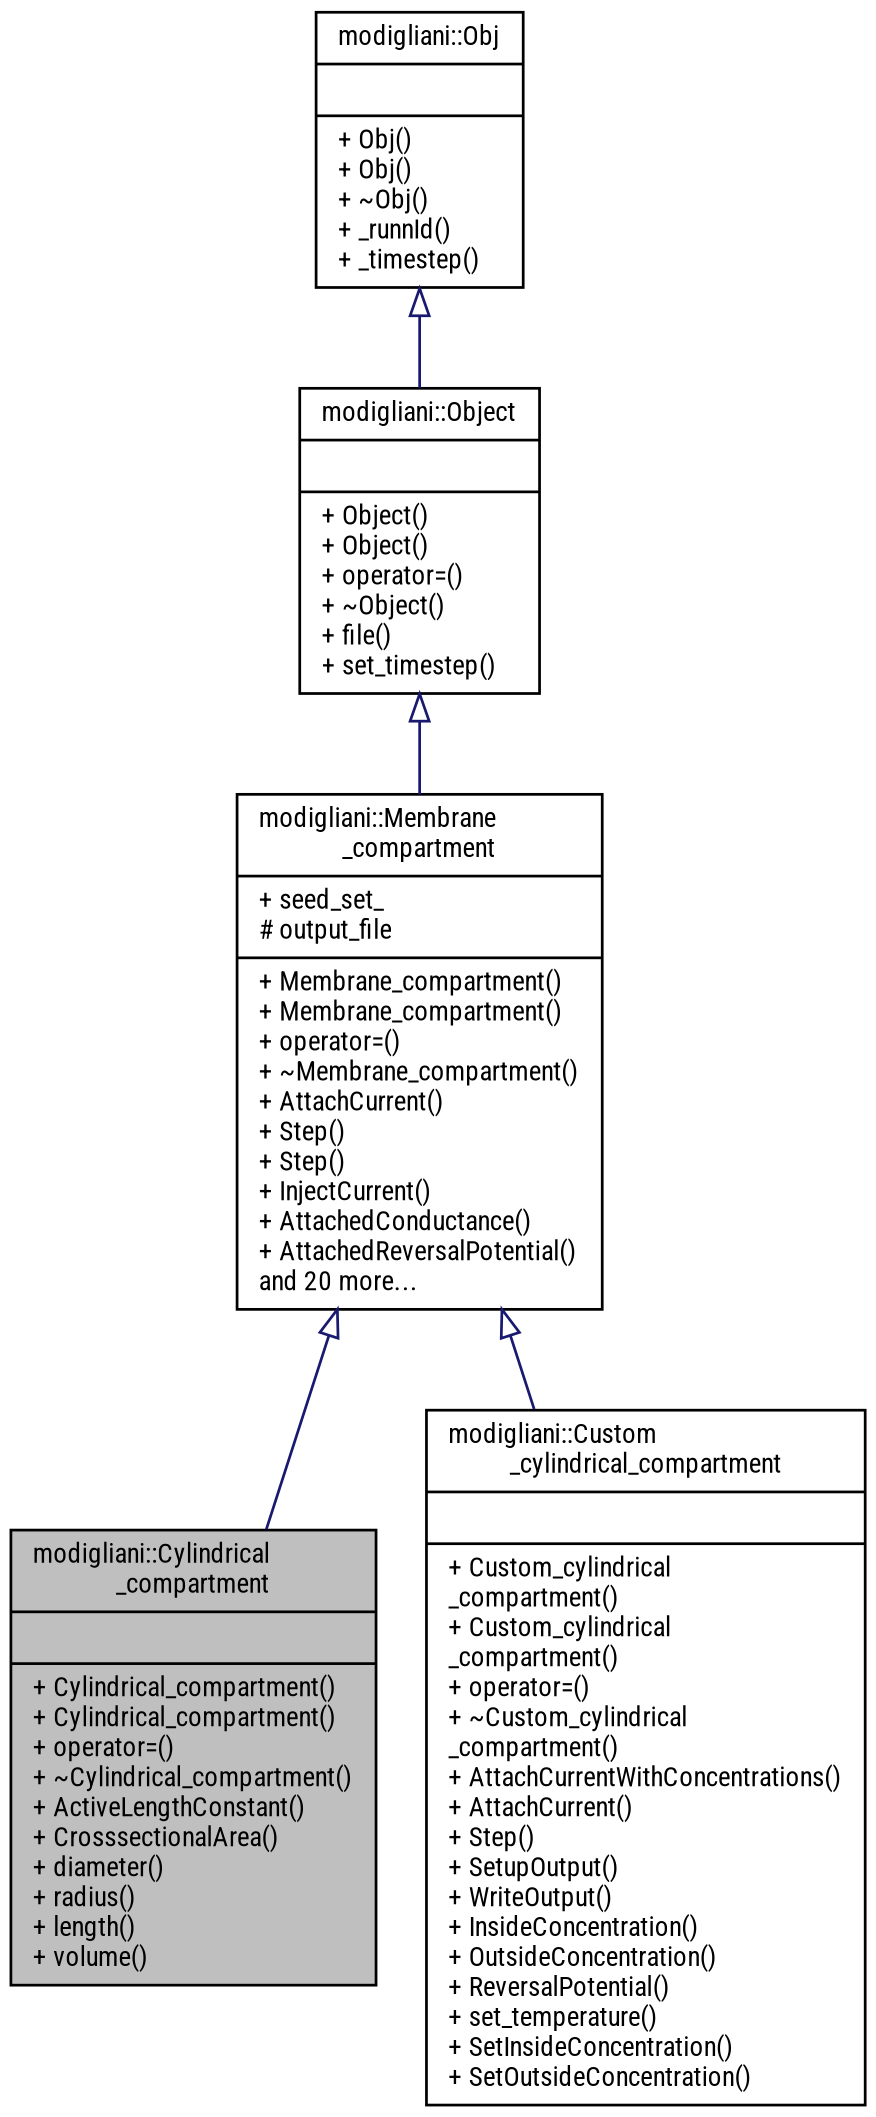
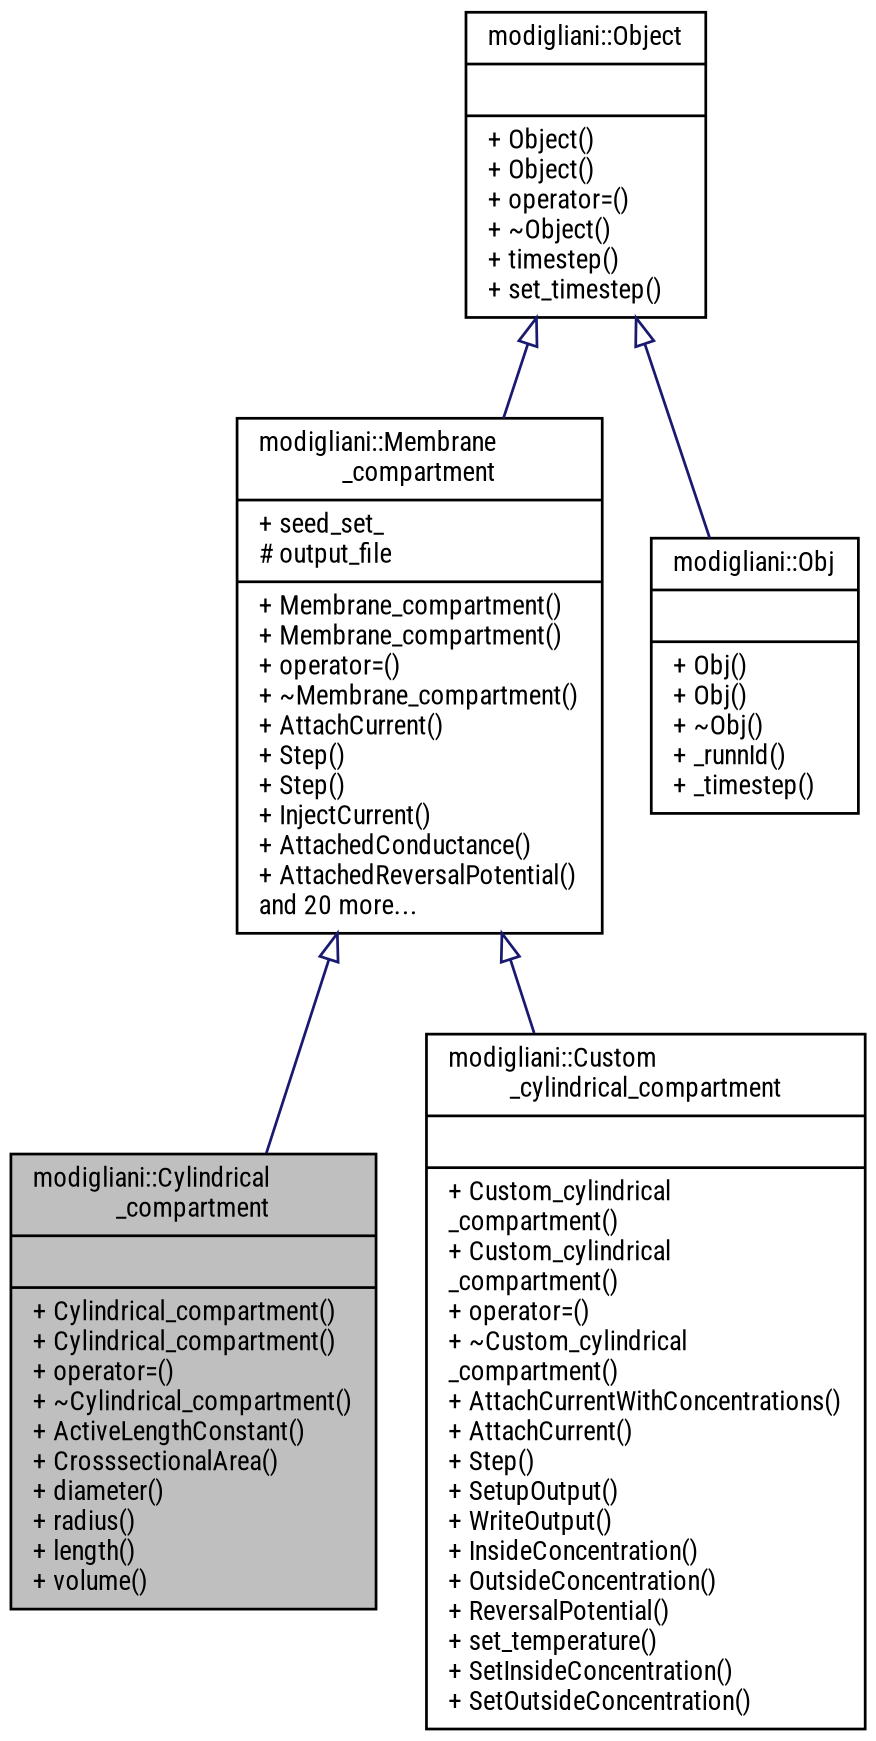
(420, 352) -> (677, 441)
(357, 636) -> (555, 260)
